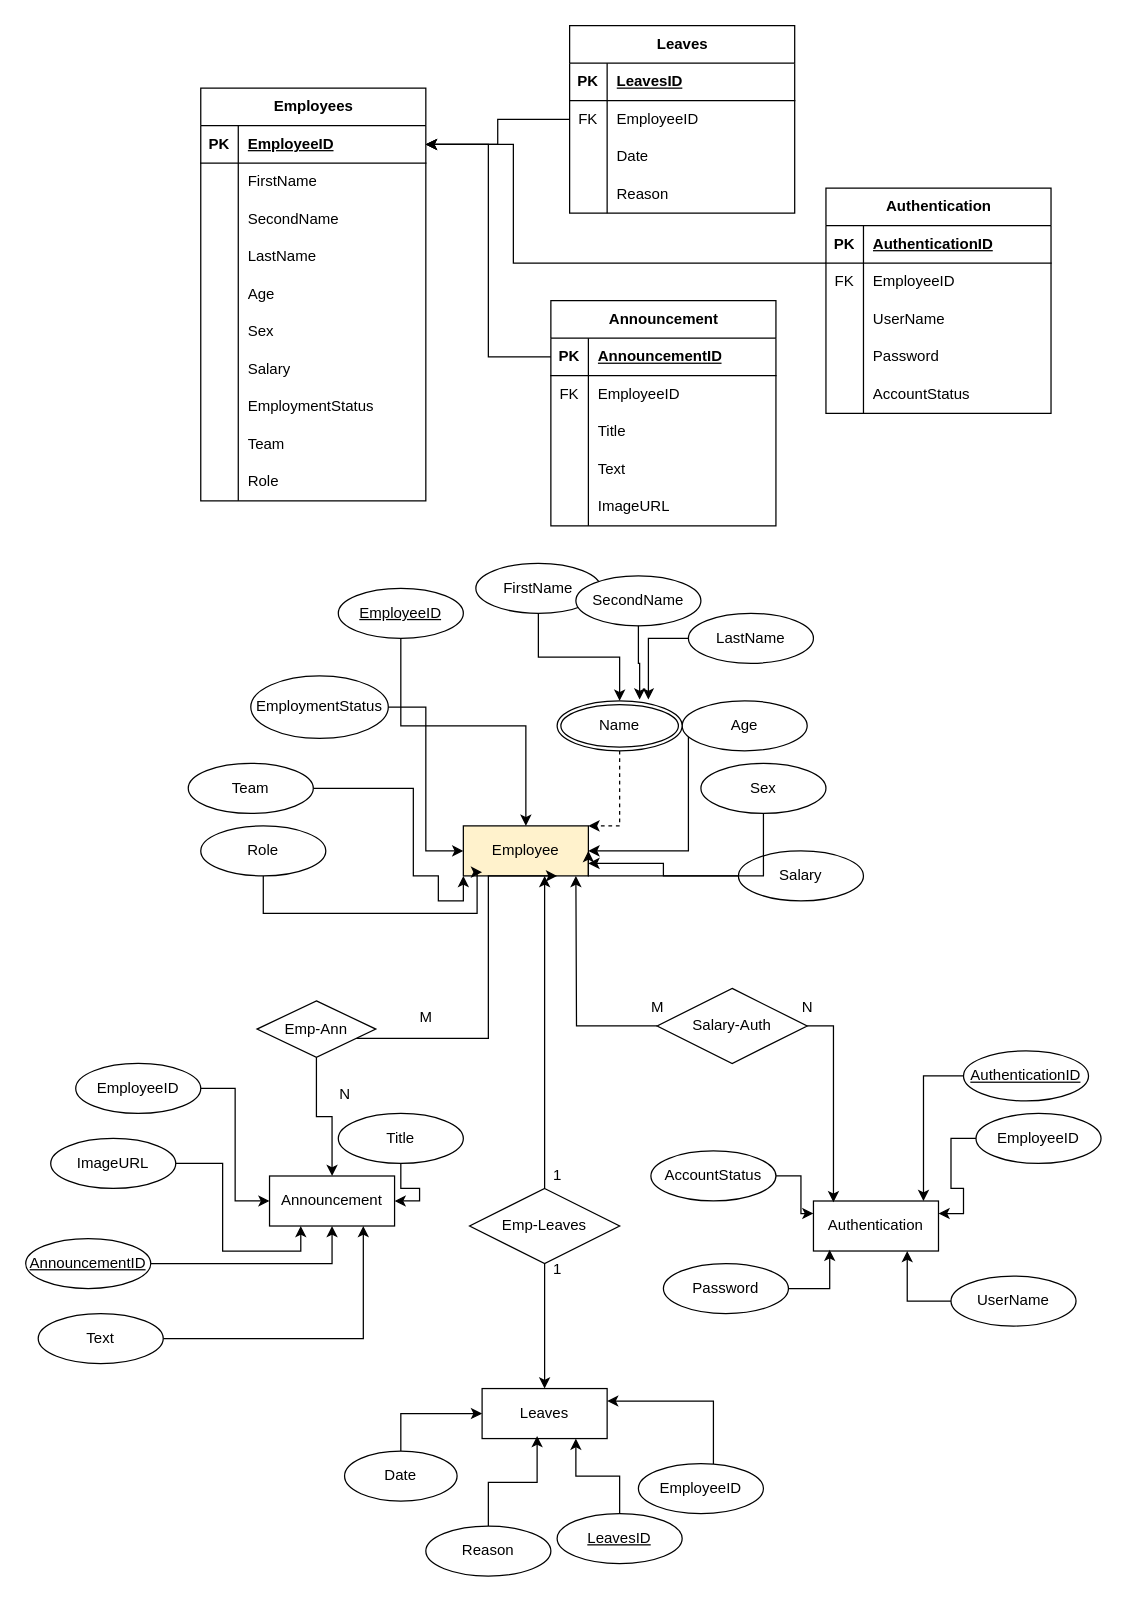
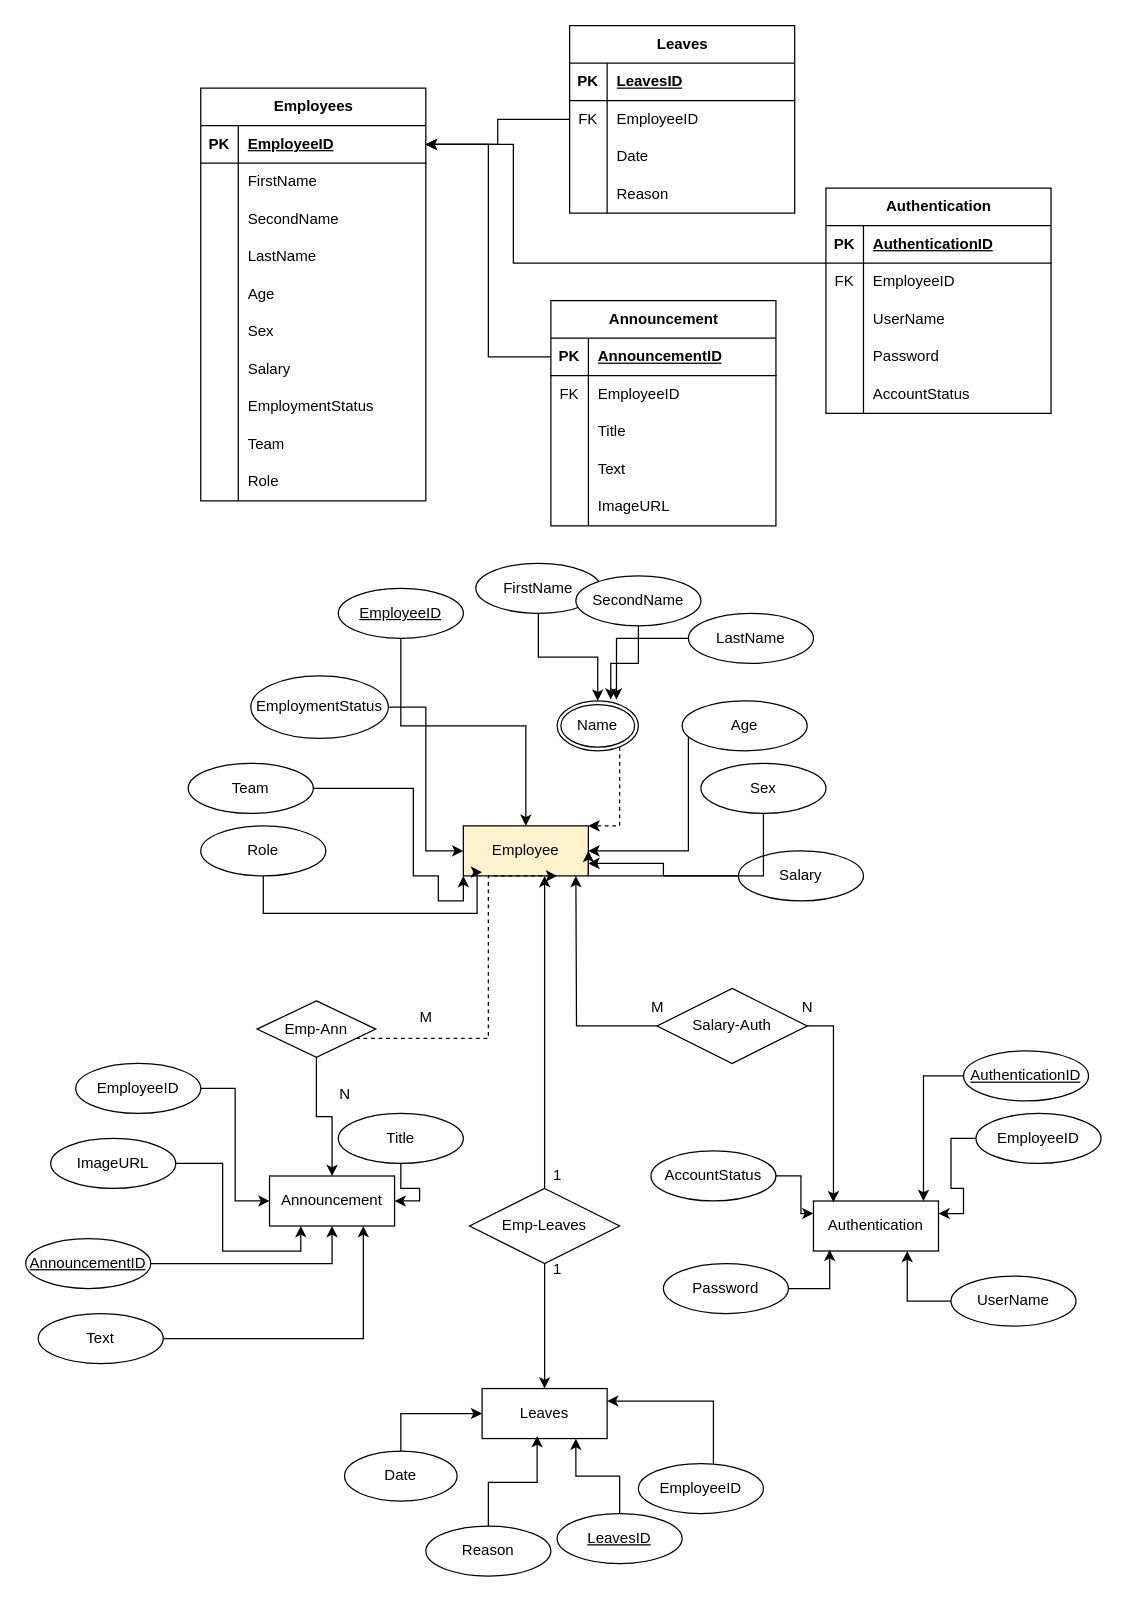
(619, 726) -> (598, 726)
(488, 1021) -> (488, 1021)
